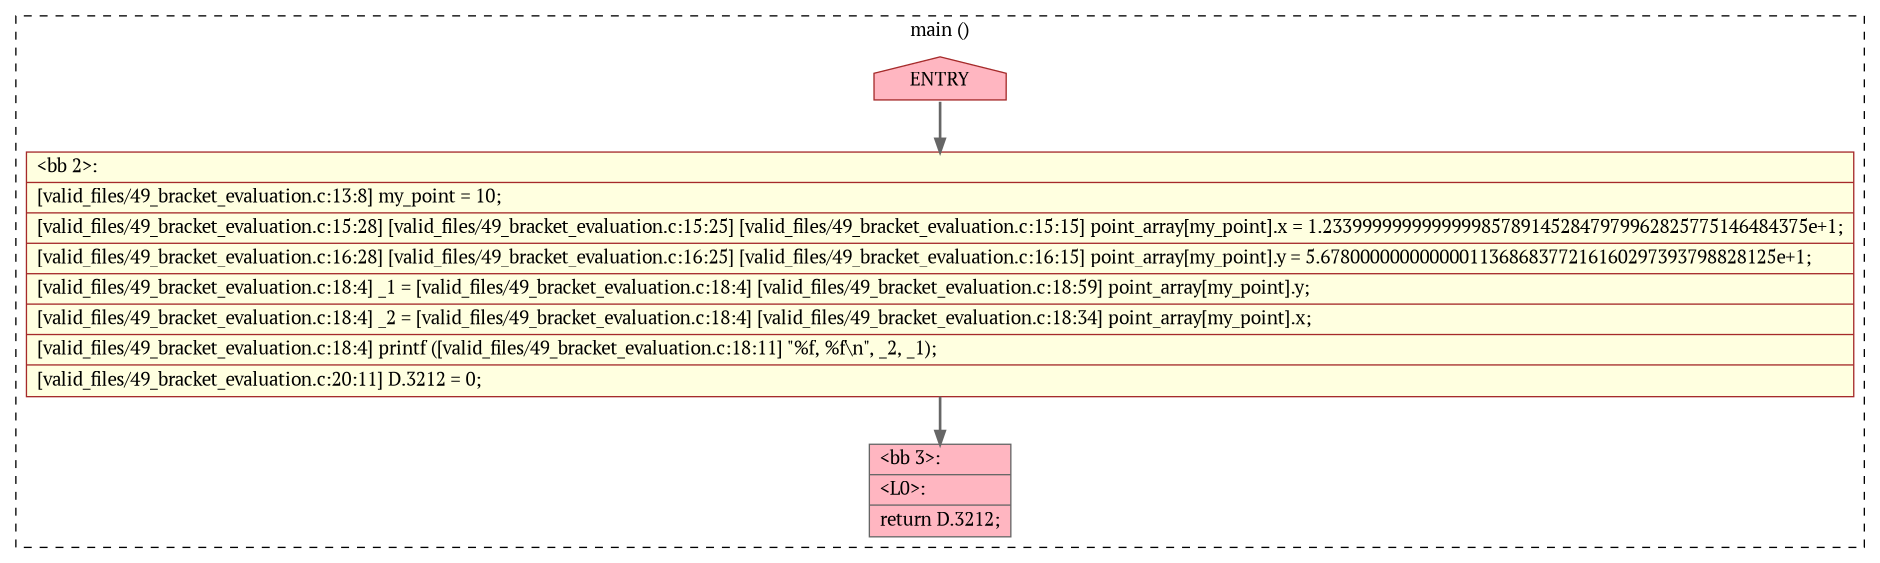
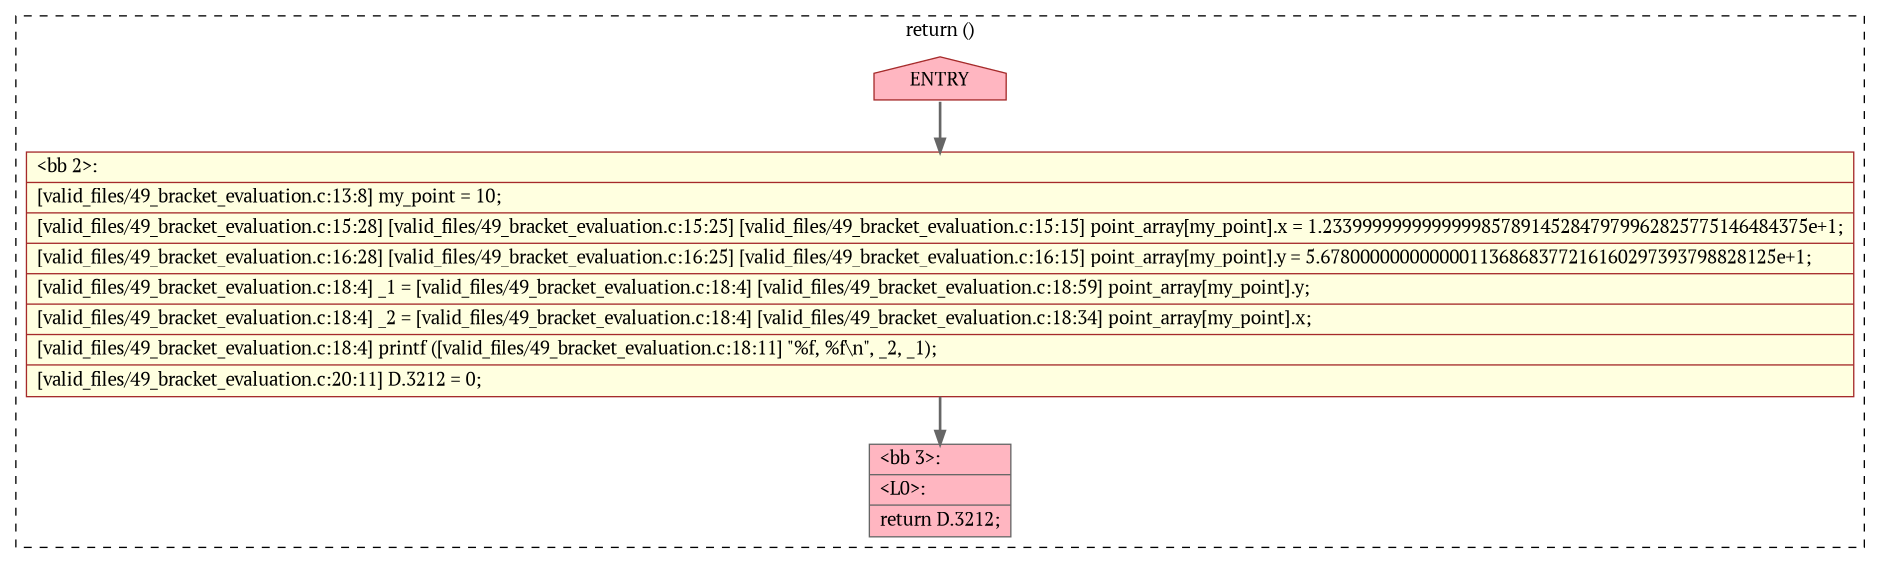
(940, 31) -> (940, 31)
